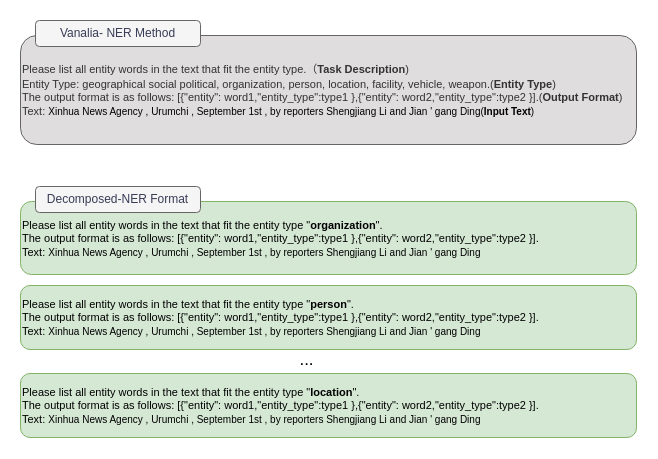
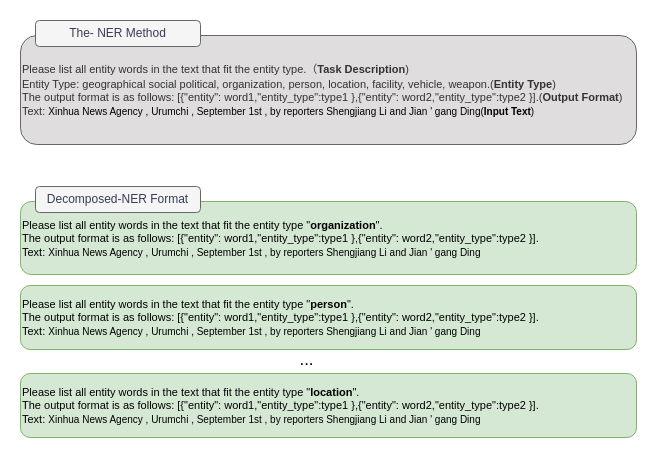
(118, 34) -> (118, 34)
